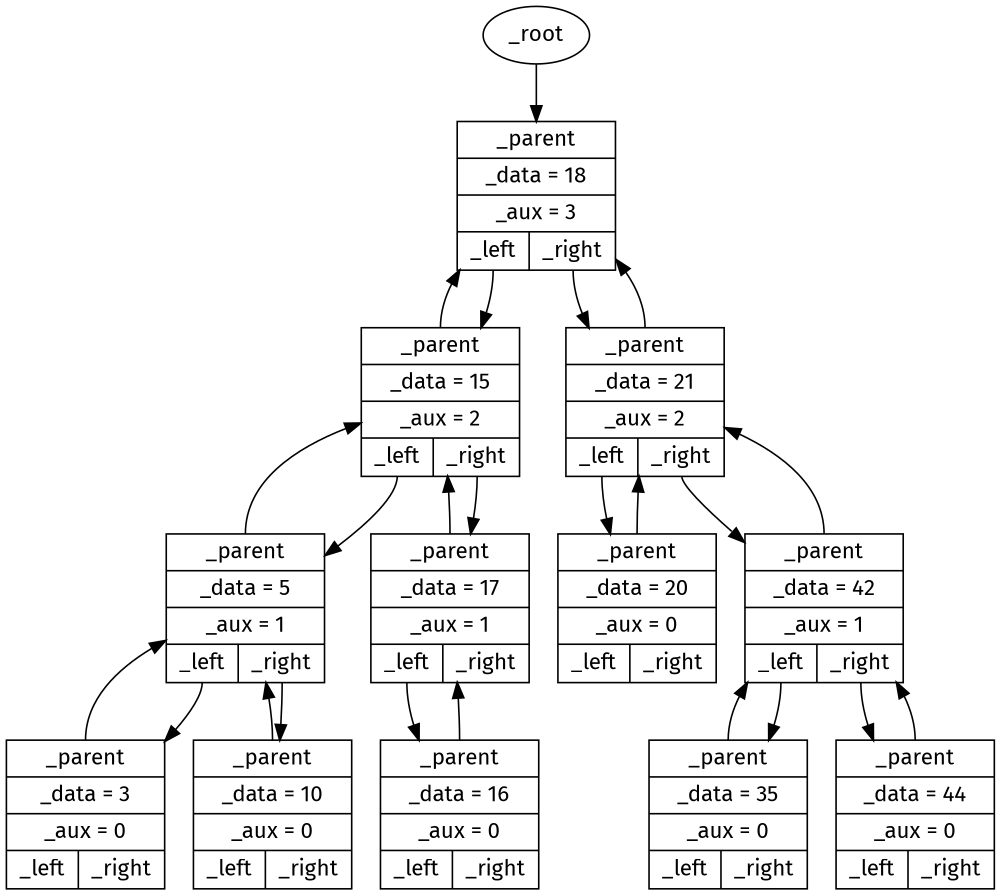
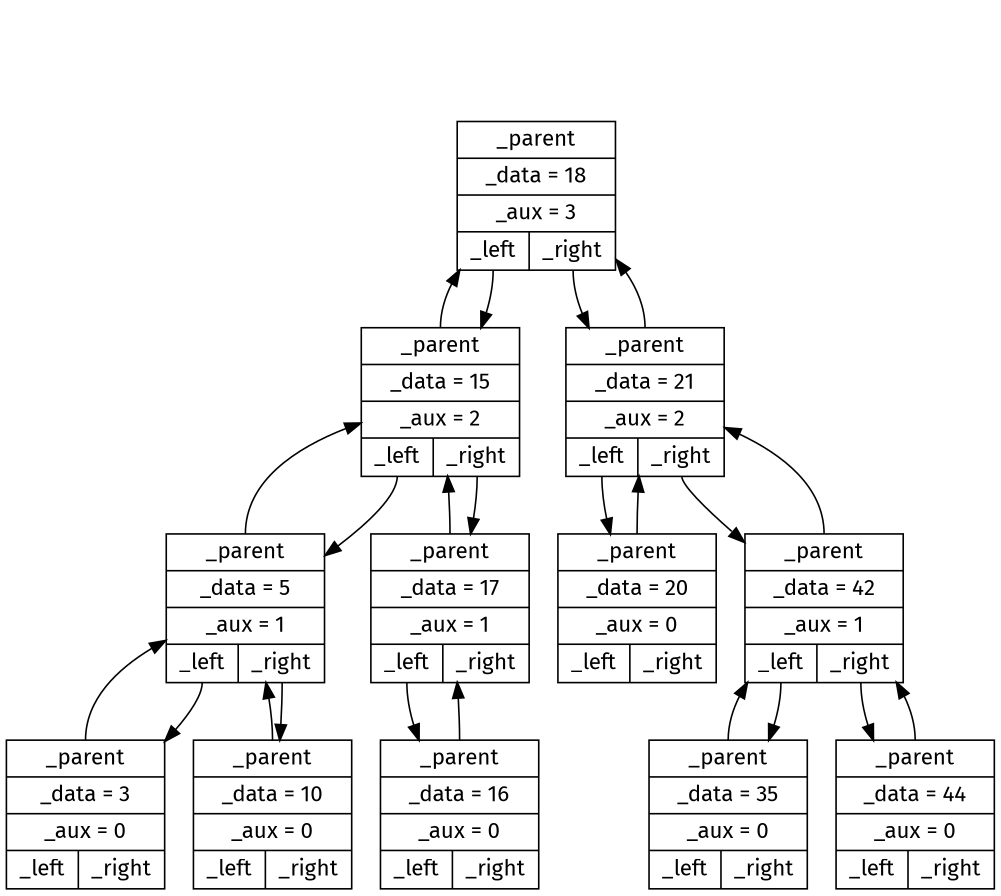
(536, 35) -> none
